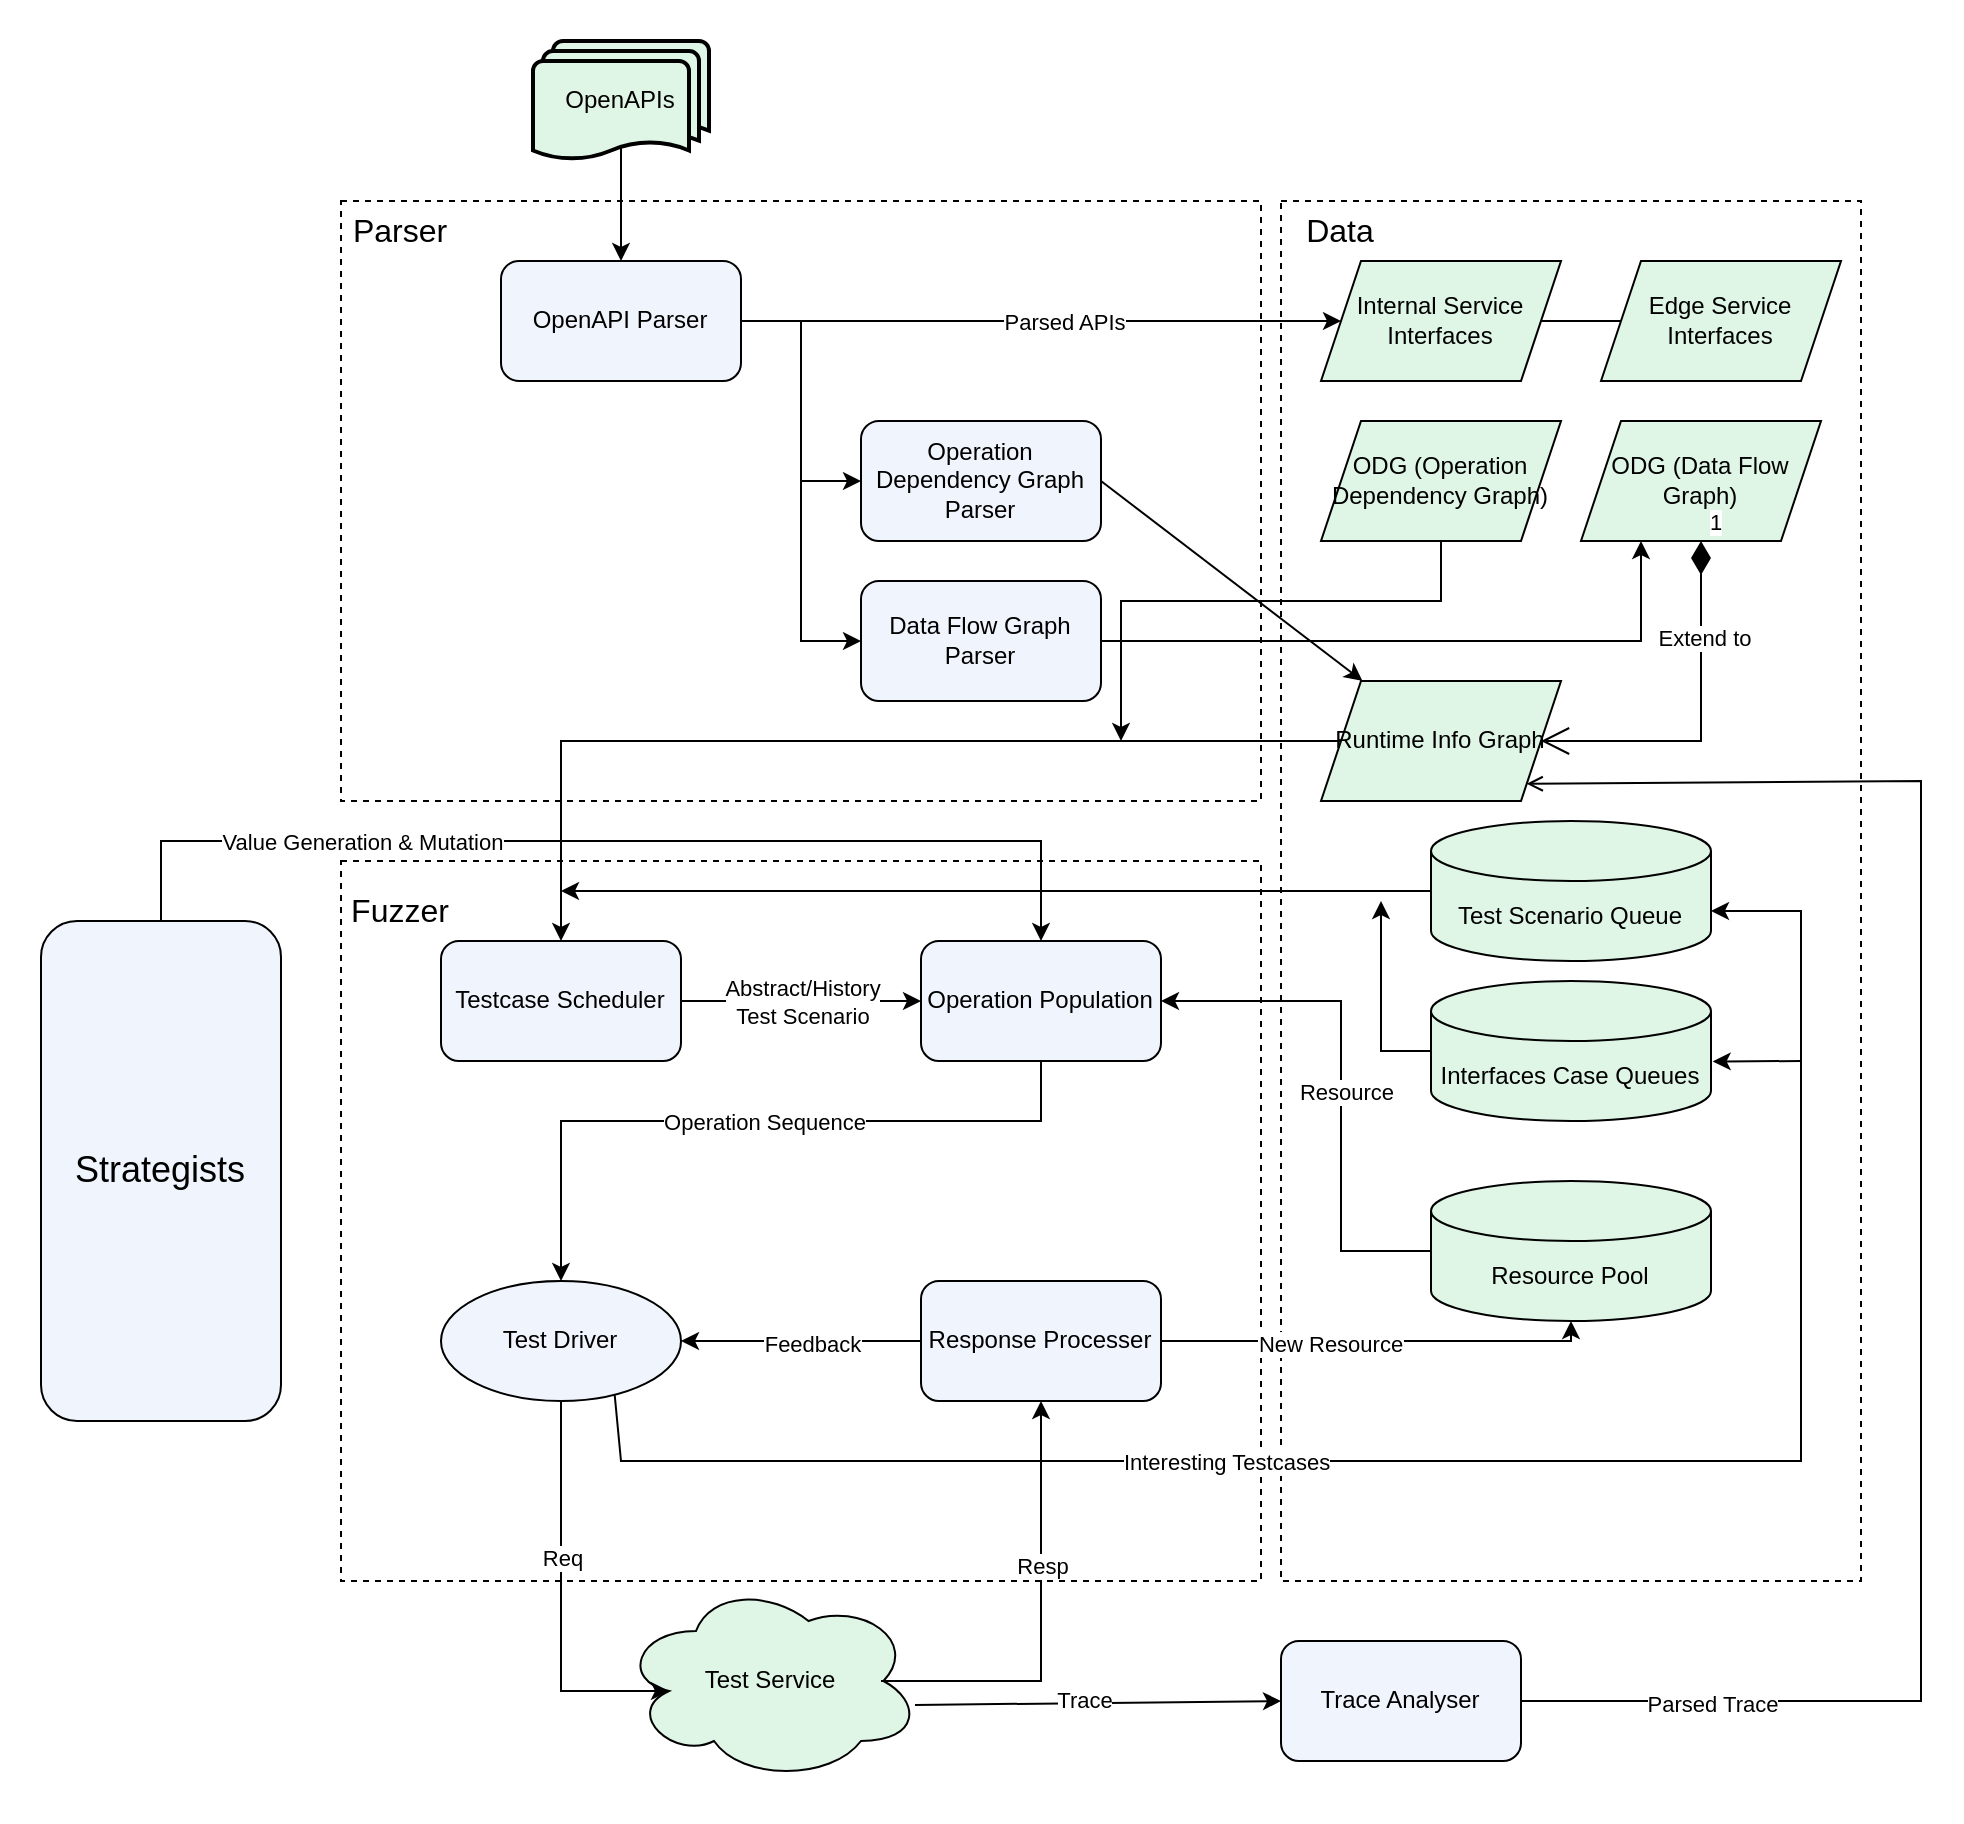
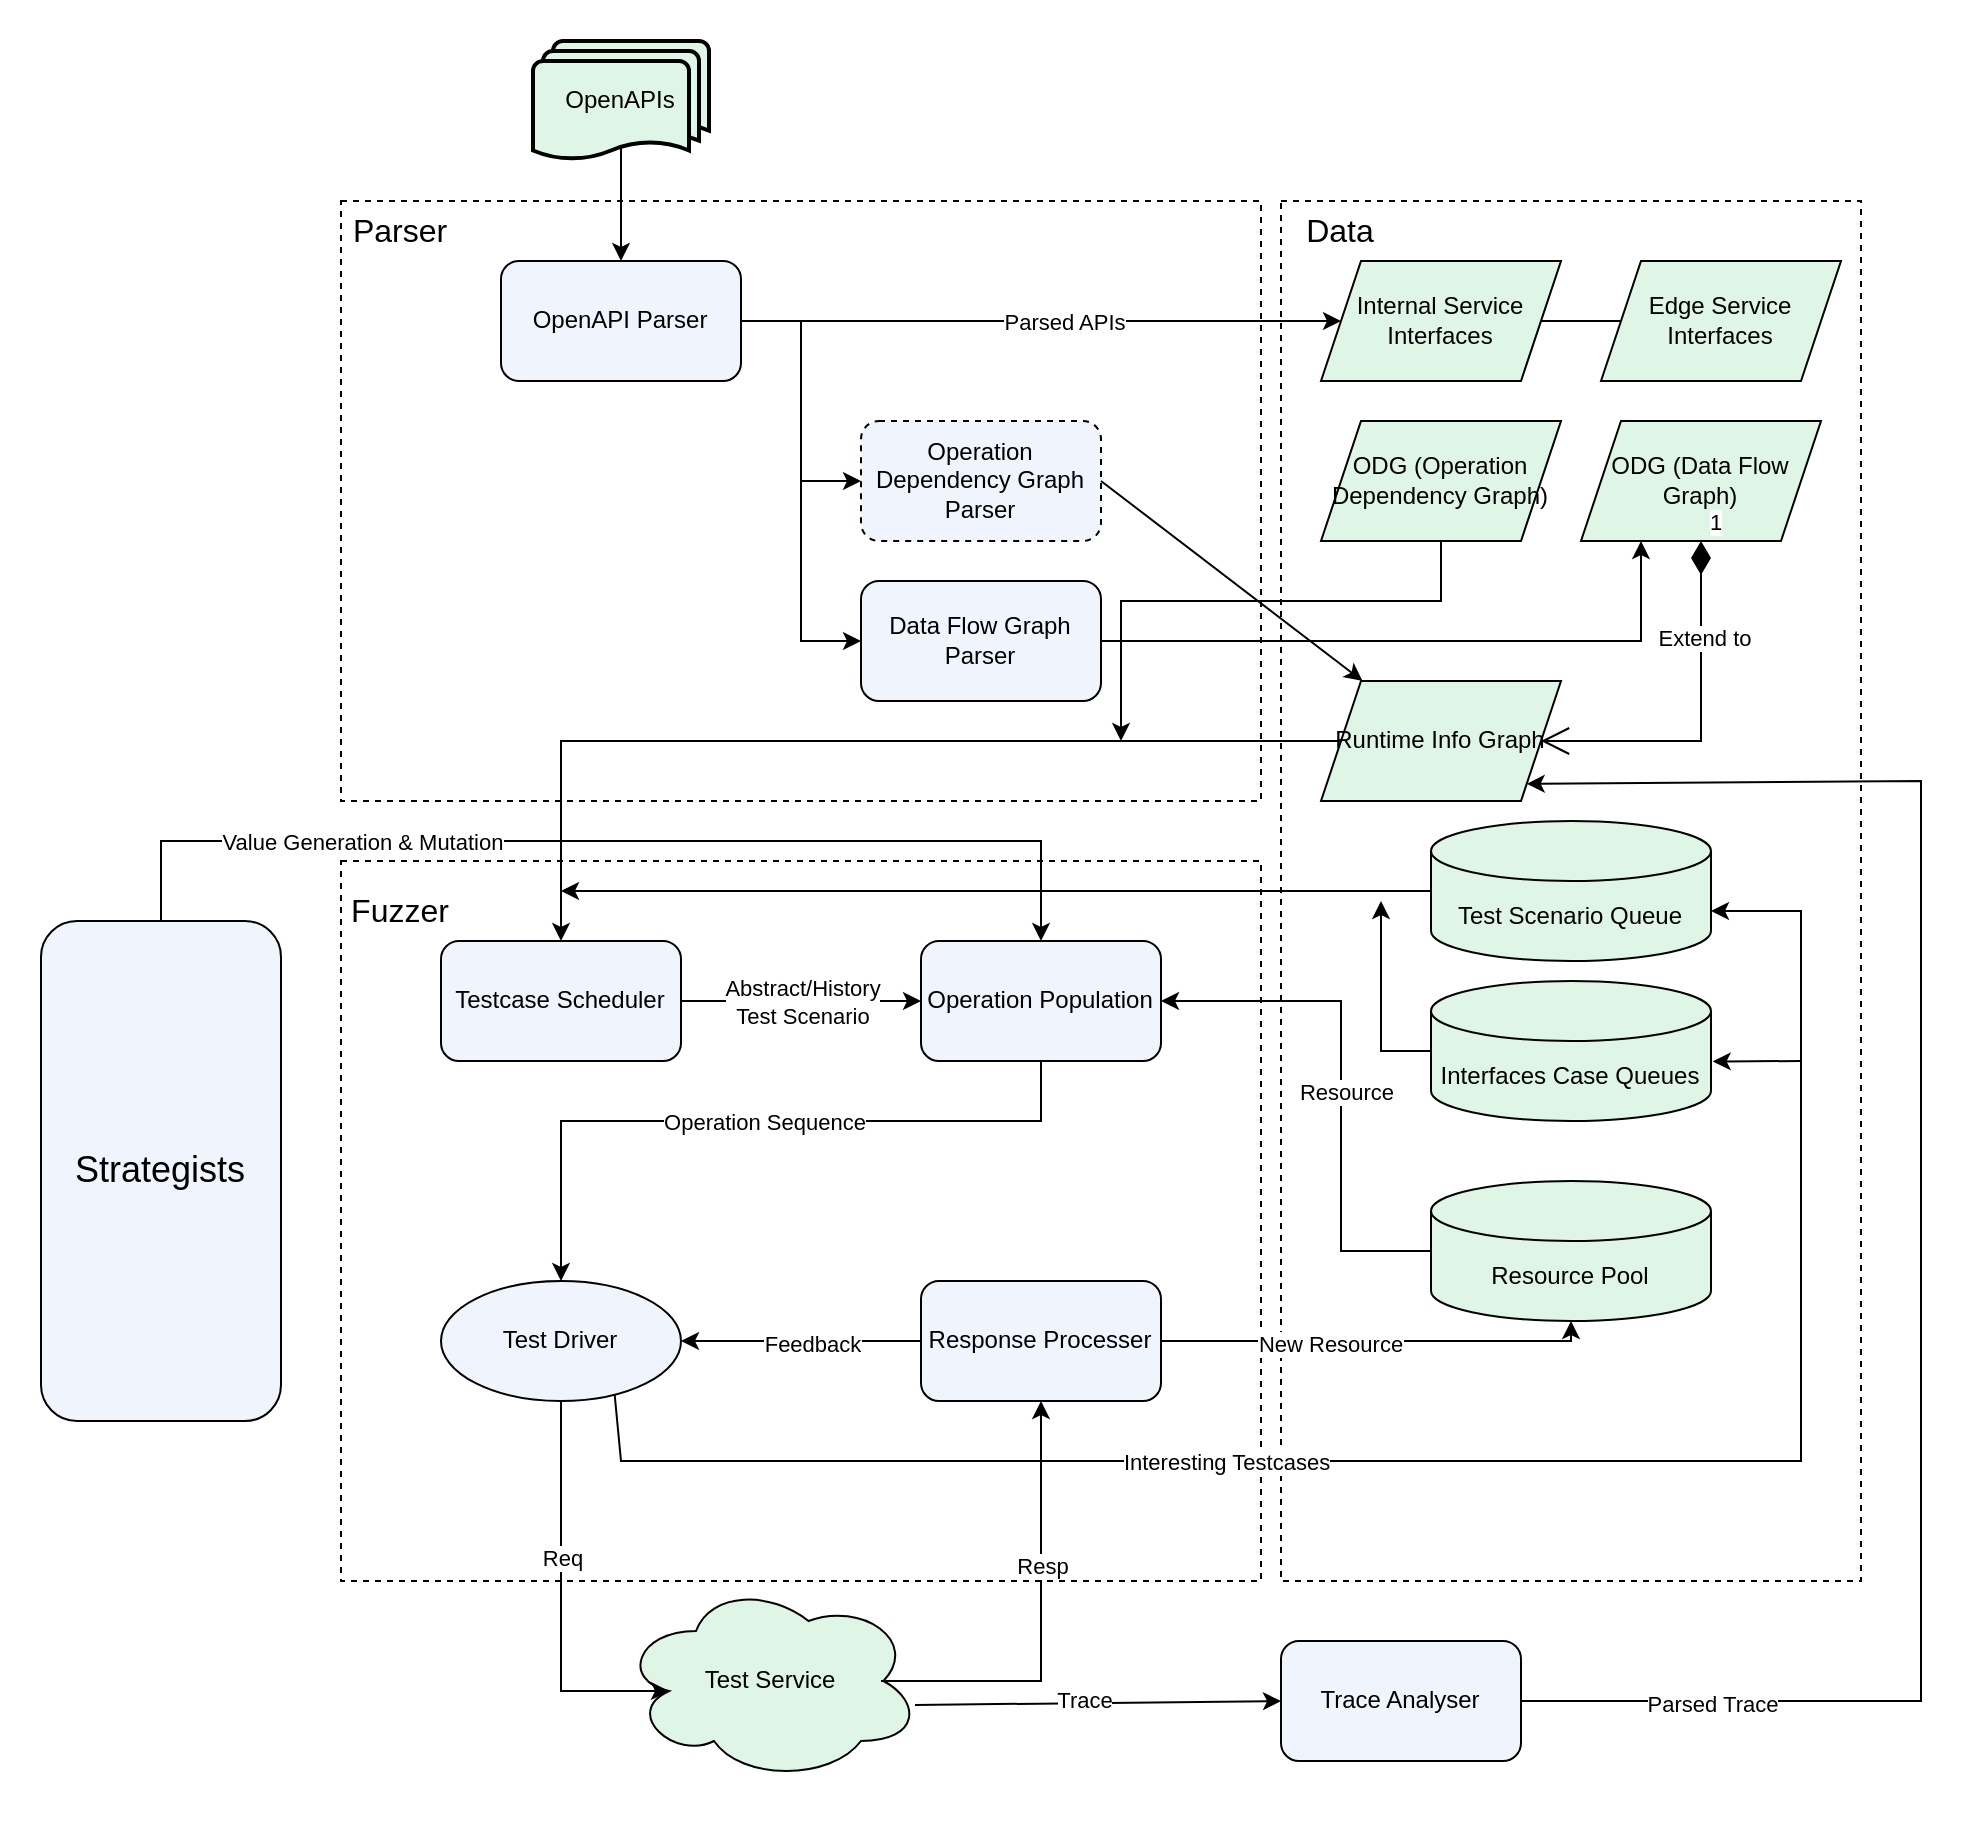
(981, 481) -> (981, 481)
(1538, 784) -> (1541, 784)
